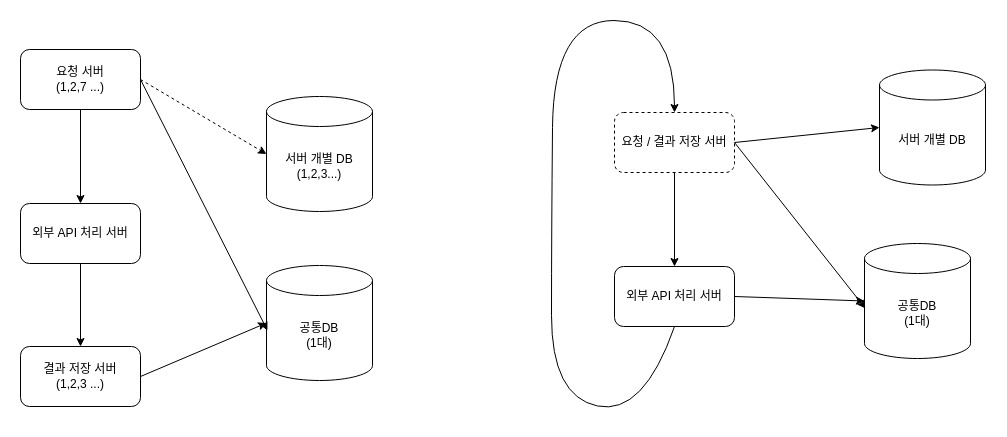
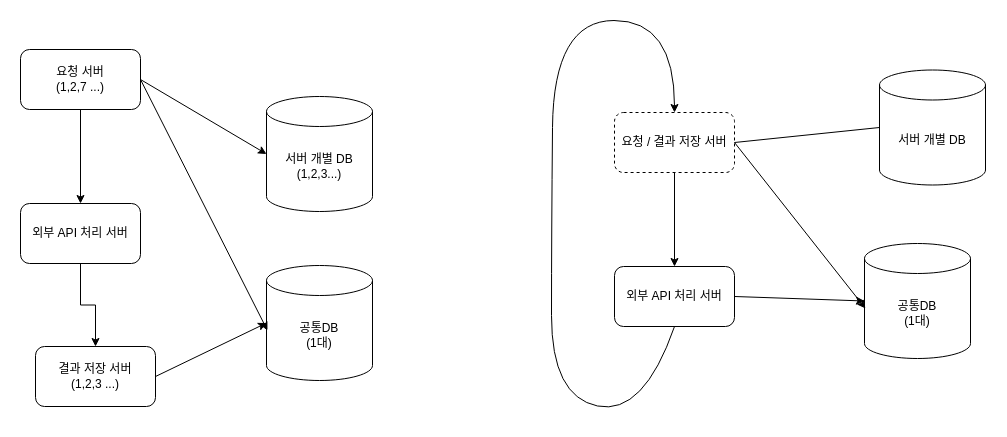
(202, 116) -> (202, 116)
(871, 128) -> (874, 128)
(81, 377) -> (96, 377)
